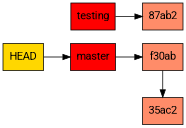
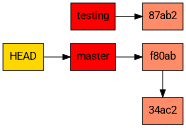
(163, 57) -> (163, 57)
(163, 111) -> (163, 111)
